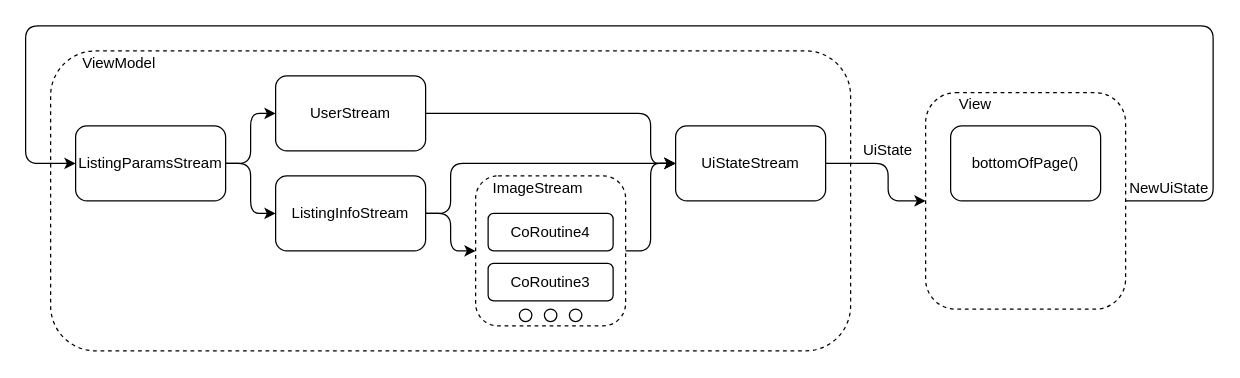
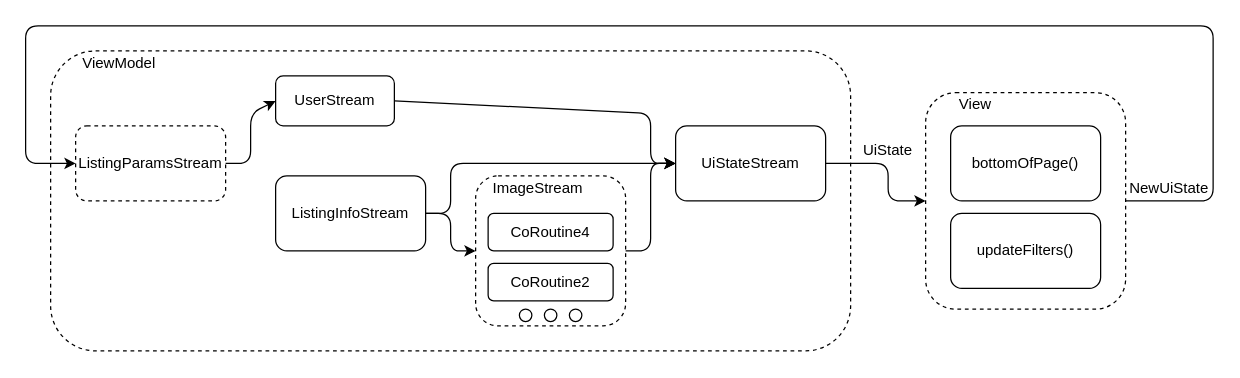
(351, 113) -> (335, 101)
(151, 163) -> (151, 163)
(251, 194) -> none
none -> (1026, 251)
(551, 282) -> (551, 282)
